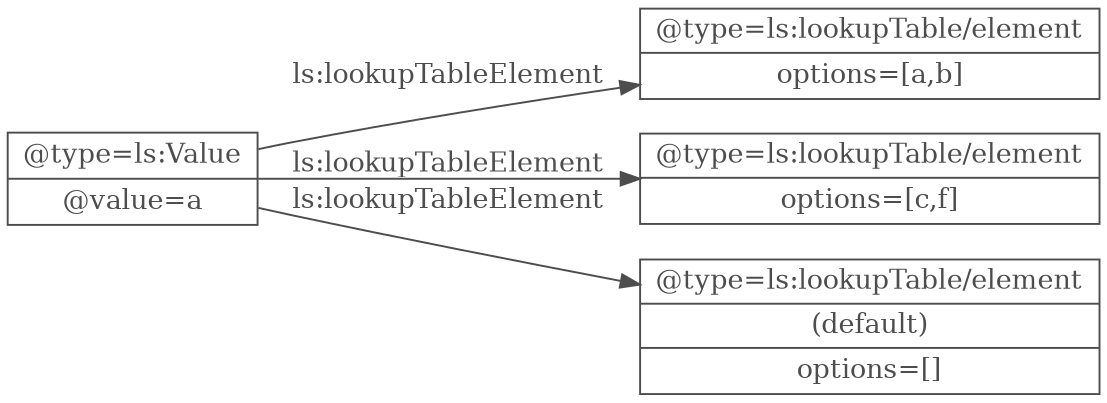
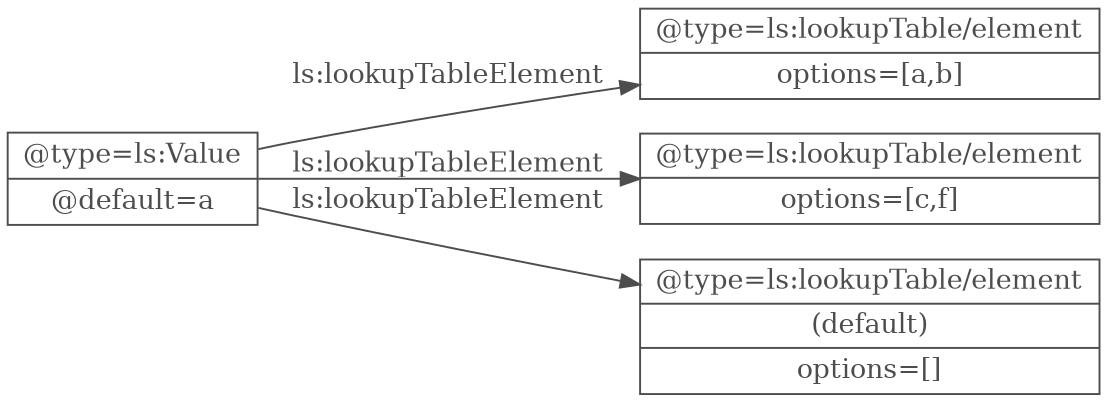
(133, 201) -> (133, 201)
